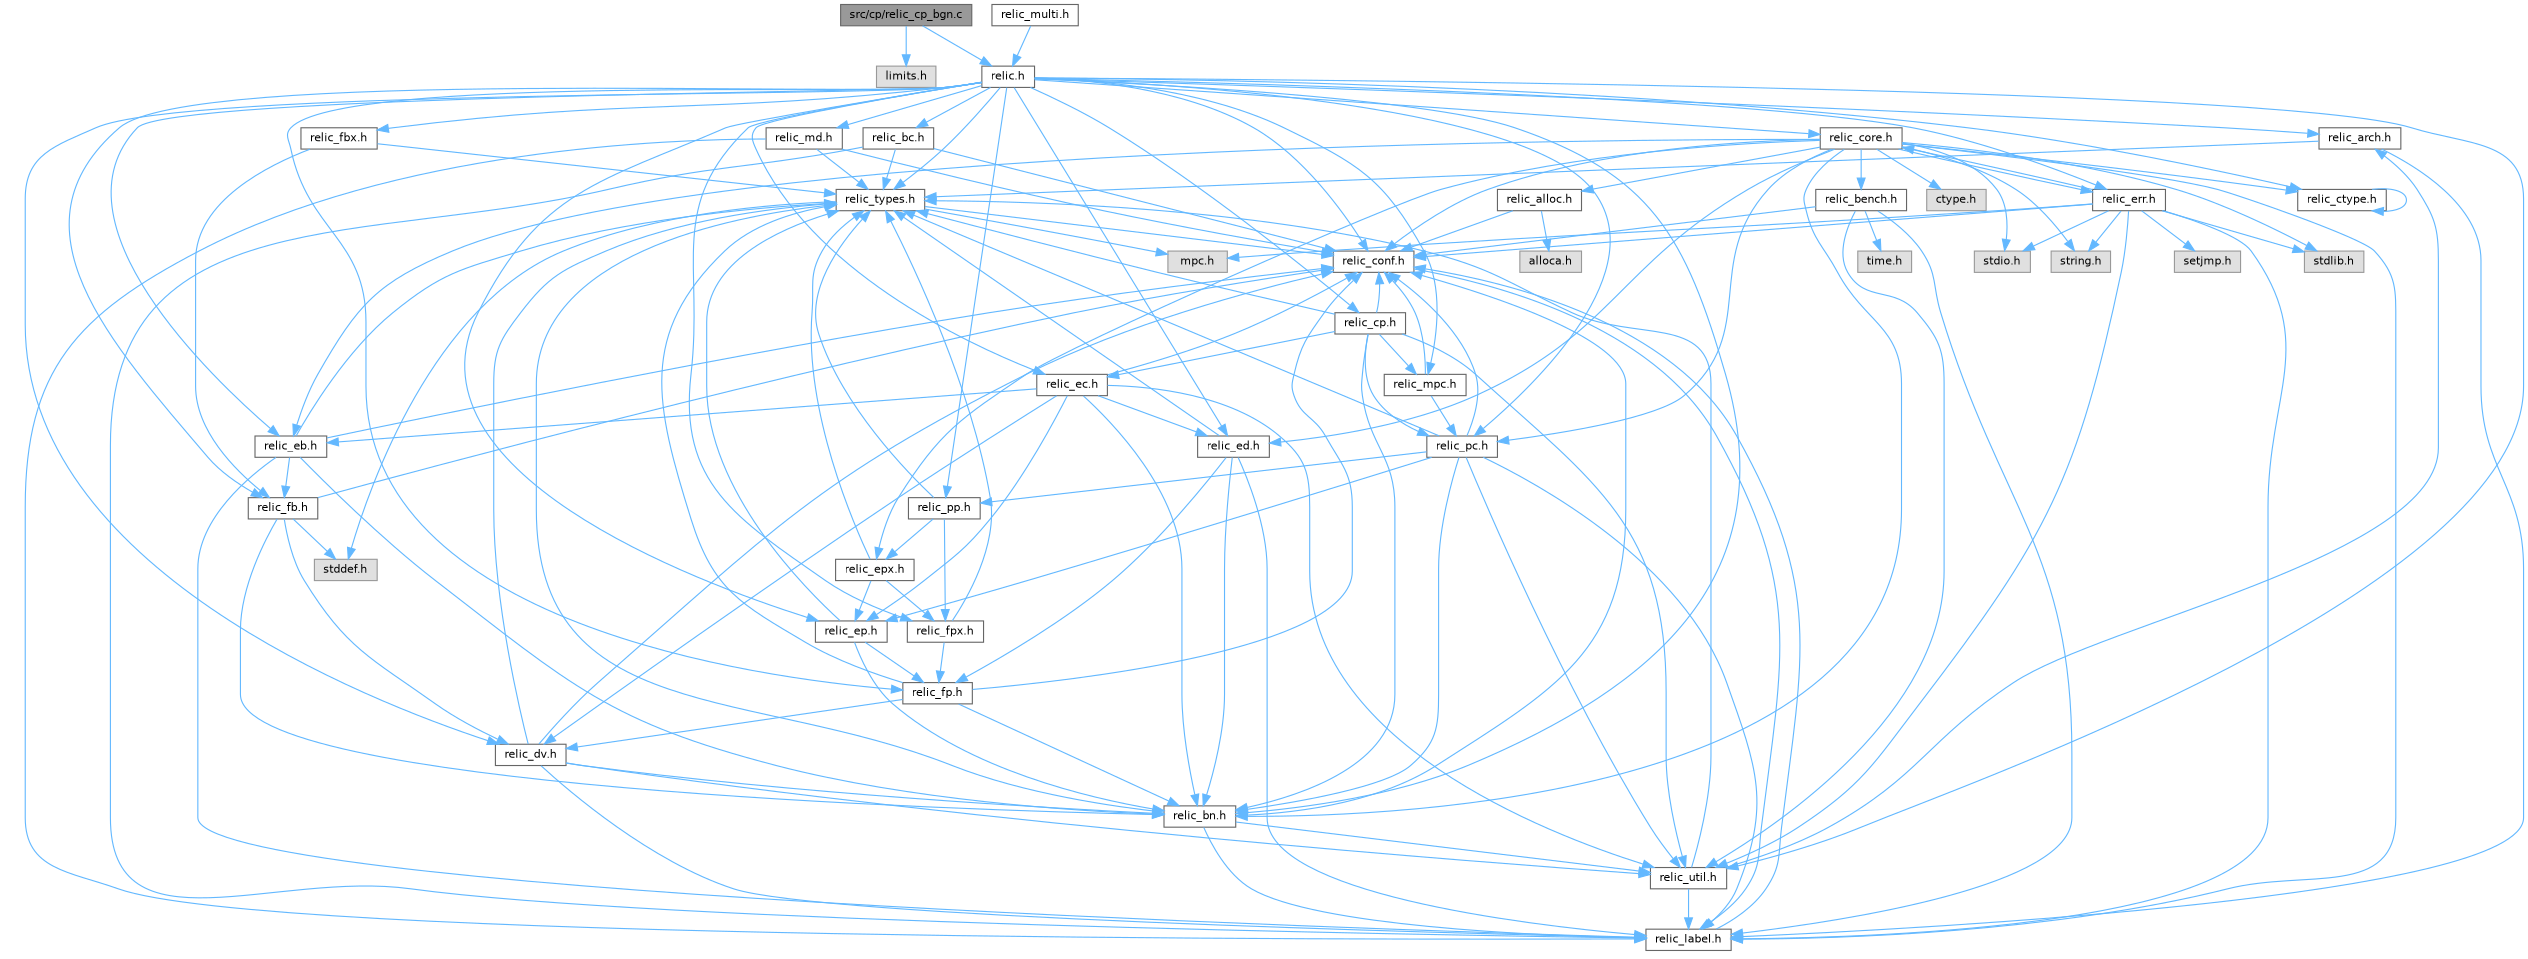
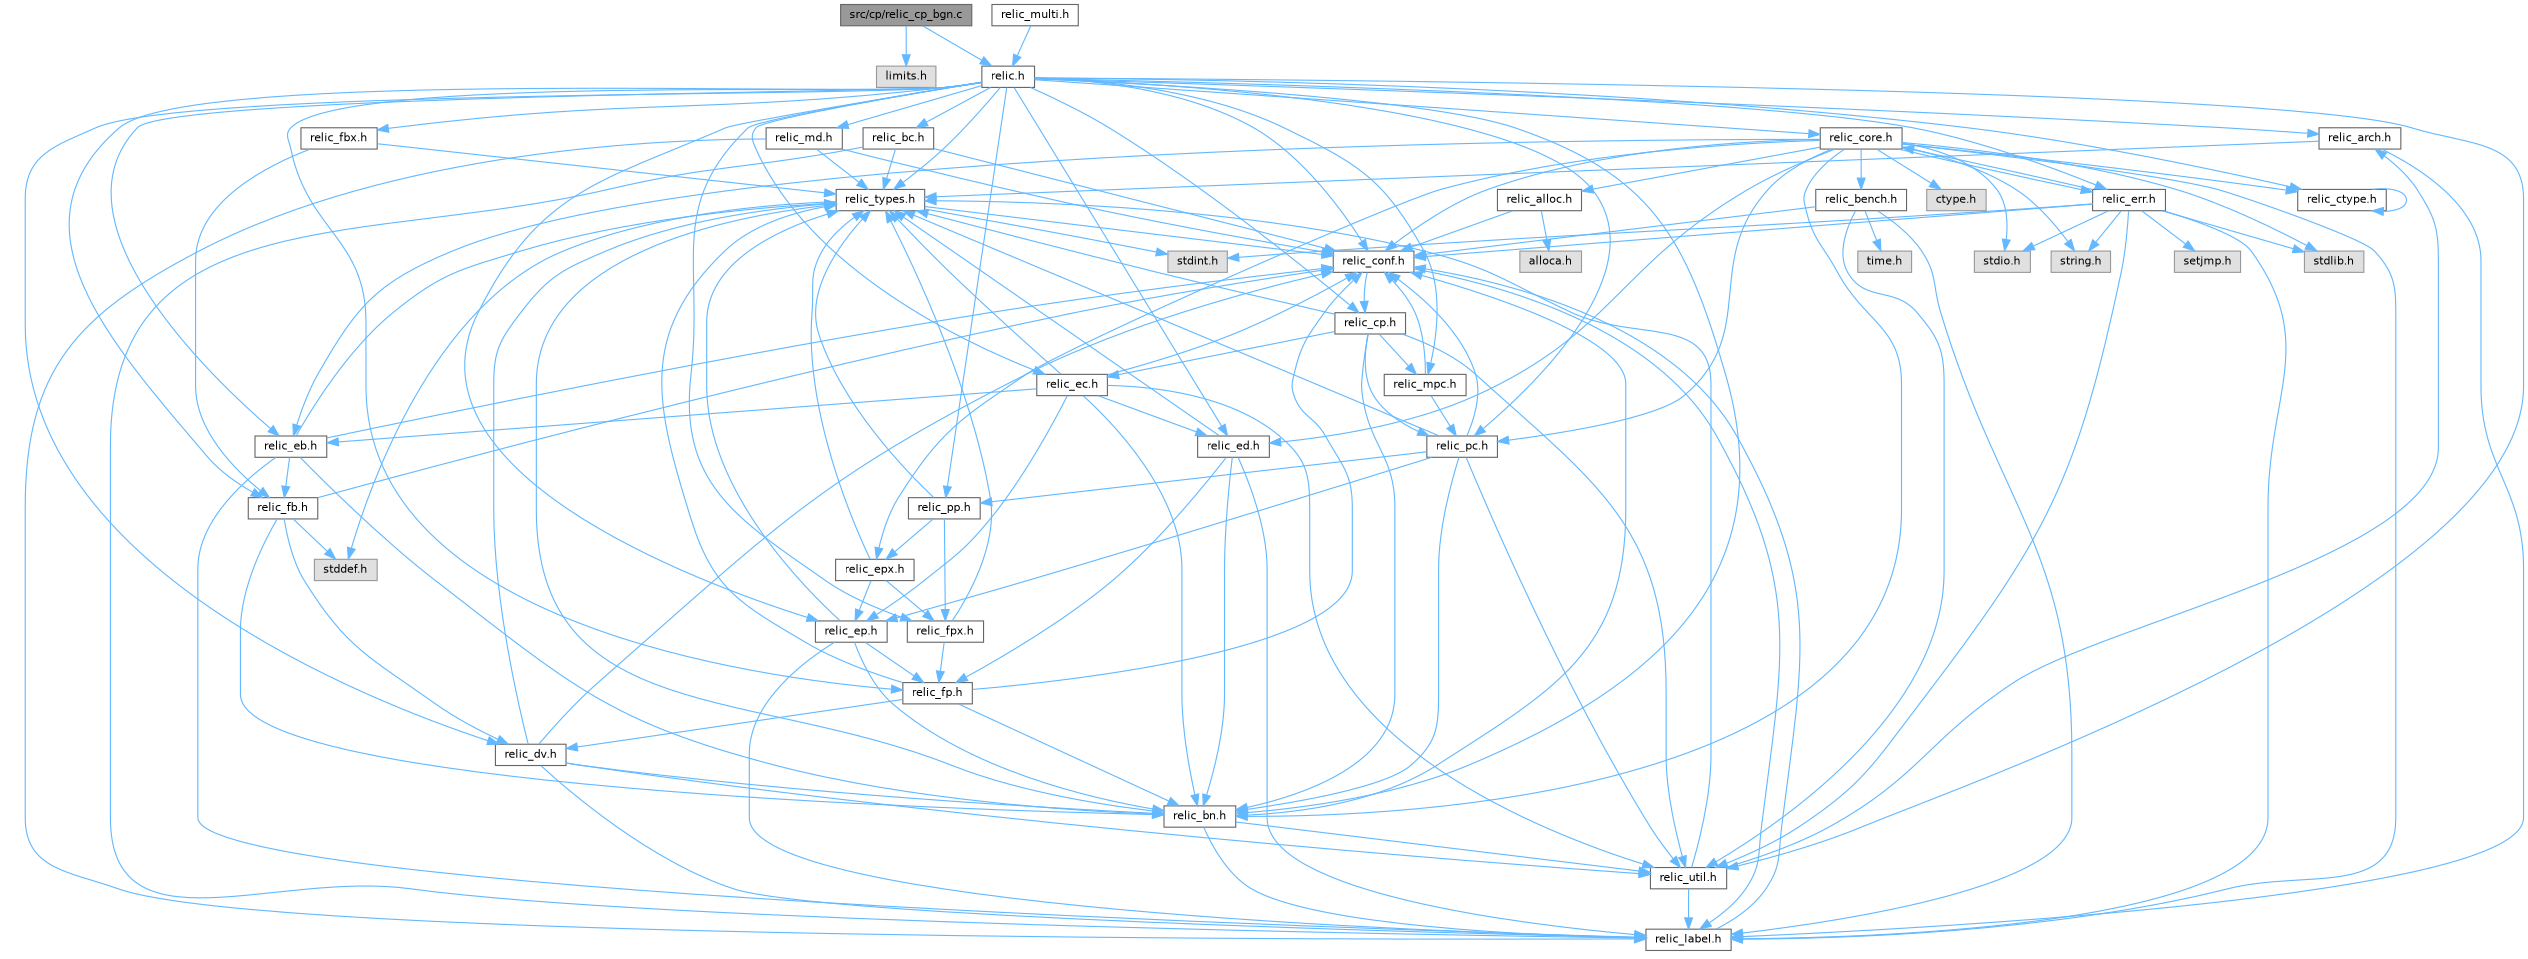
(1198, 262) -> (1198, 262)
(1379, 298) -> (1365, 287)
(815, 554) -> (982, 302)
(1701, 632) -> (1078, 905)
